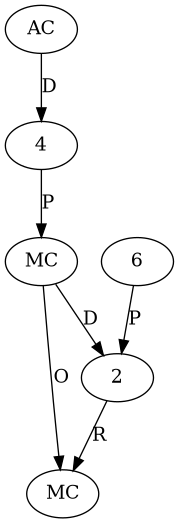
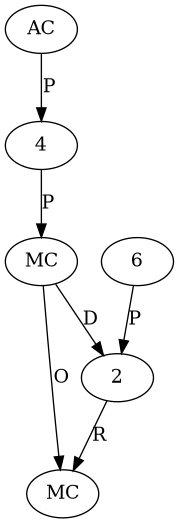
(49, 87) -> (49, 87)
